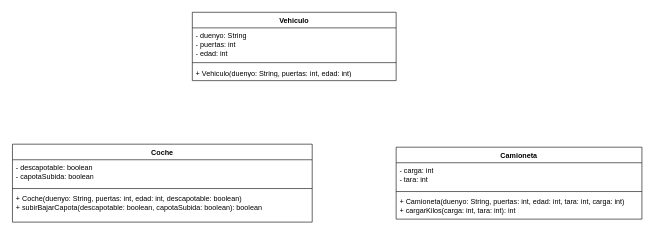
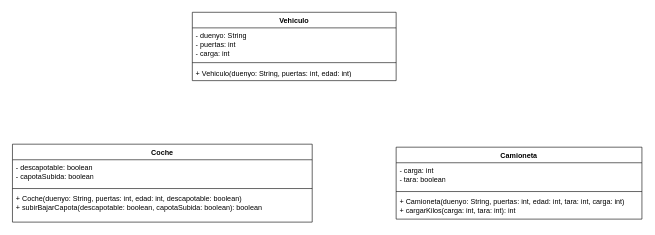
(224, 45) -> (224, 45)
(420, 176) -> (426, 176)
